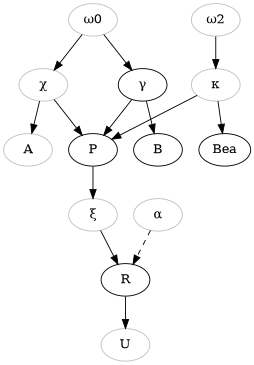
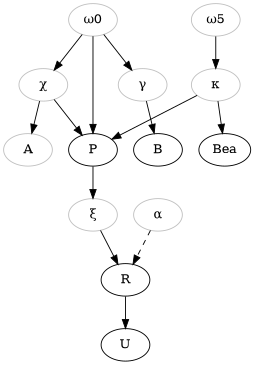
(216, 20) -> (216, 20)
(143, 85) -> (143, 85)
(121, 114) -> (93, 80)
(125, 345) -> (125, 345)
